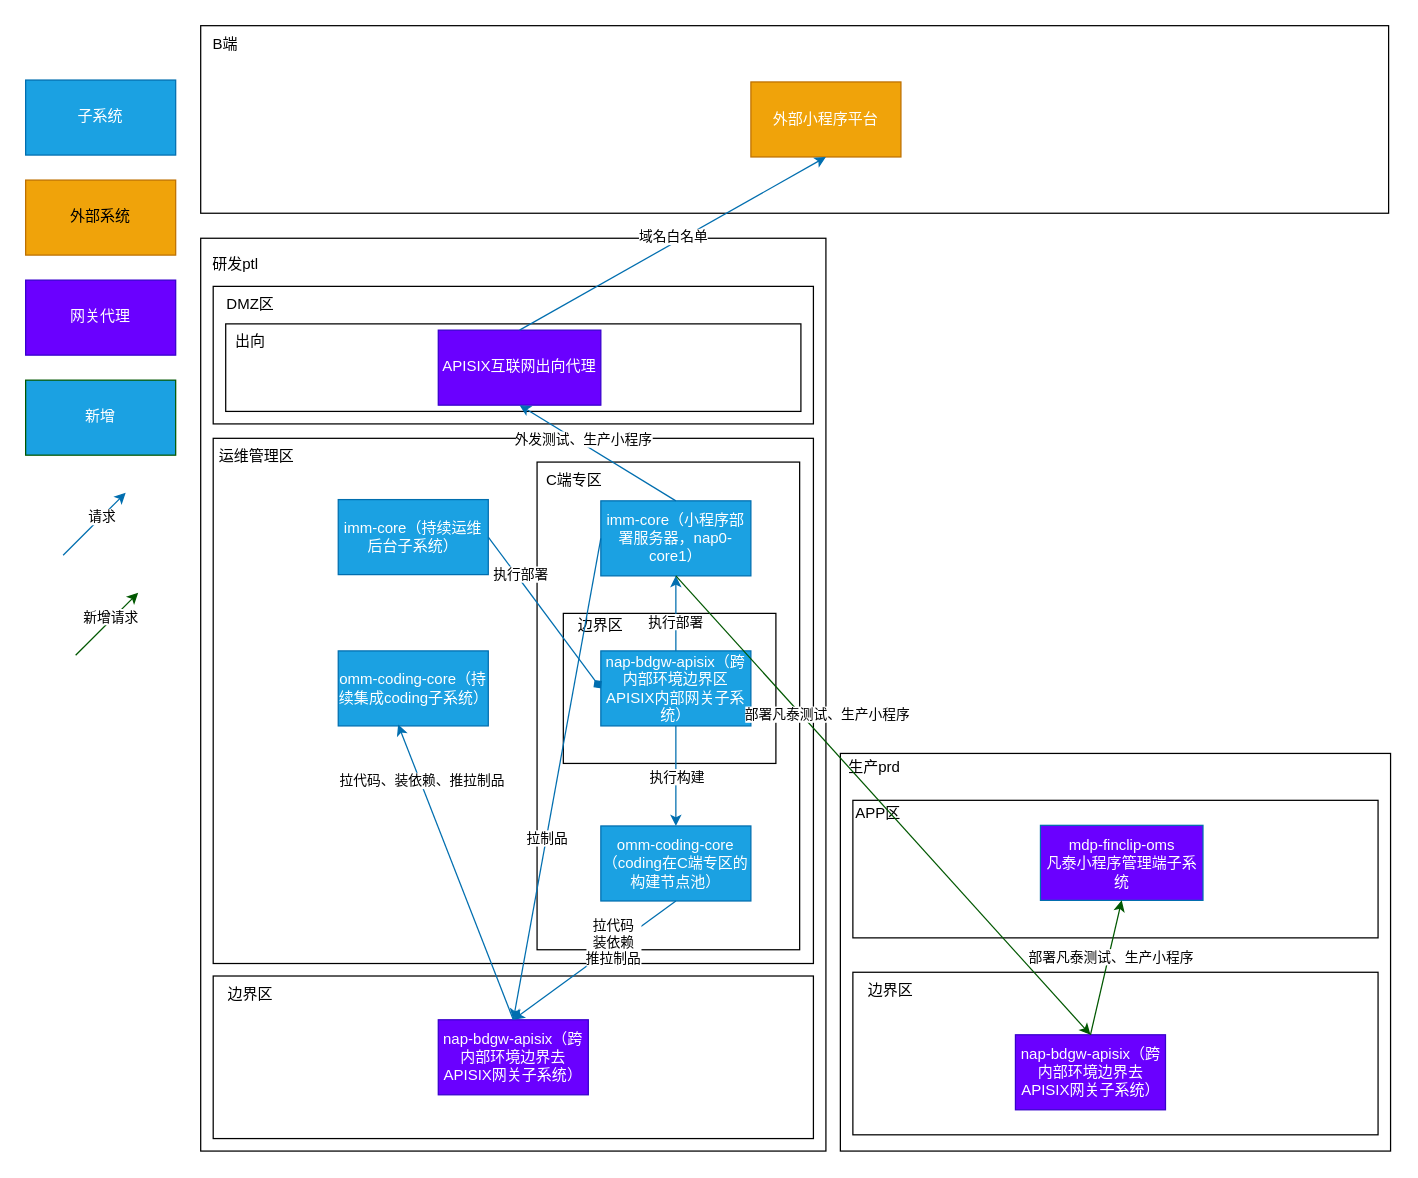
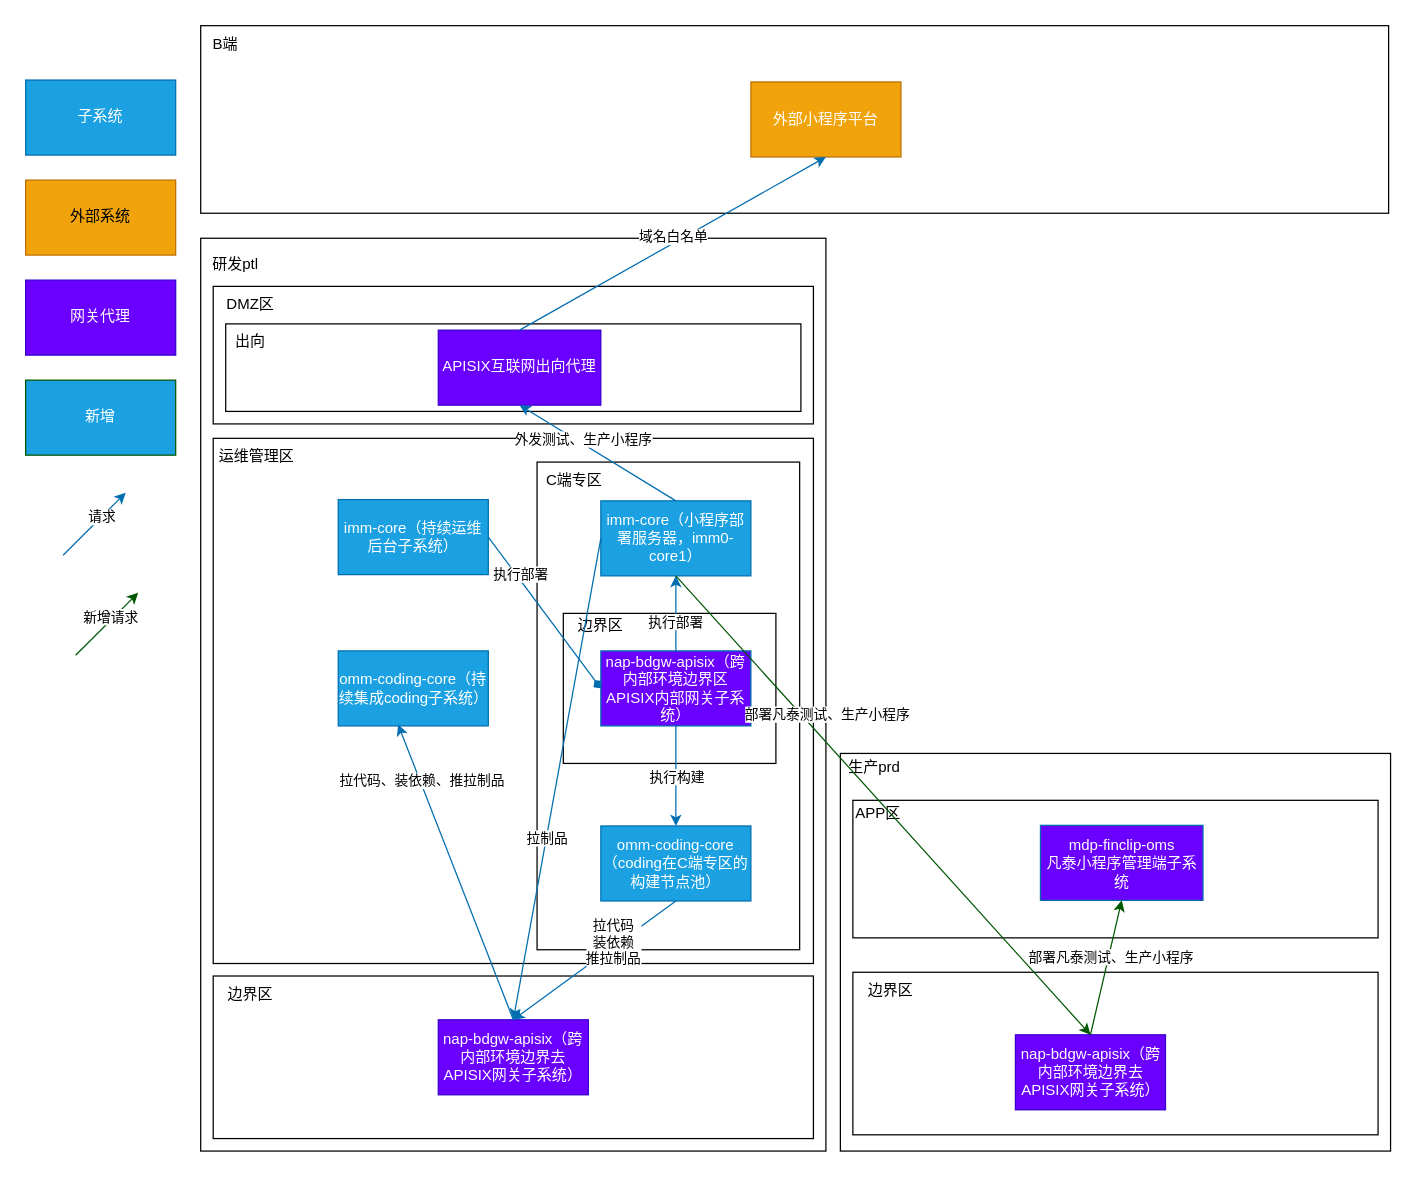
(676, 538) -> (676, 538)
(676, 688) -> (676, 688)
